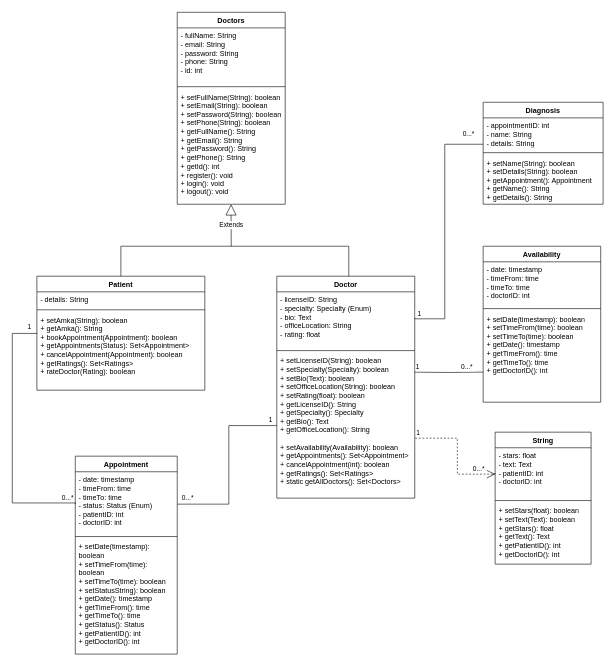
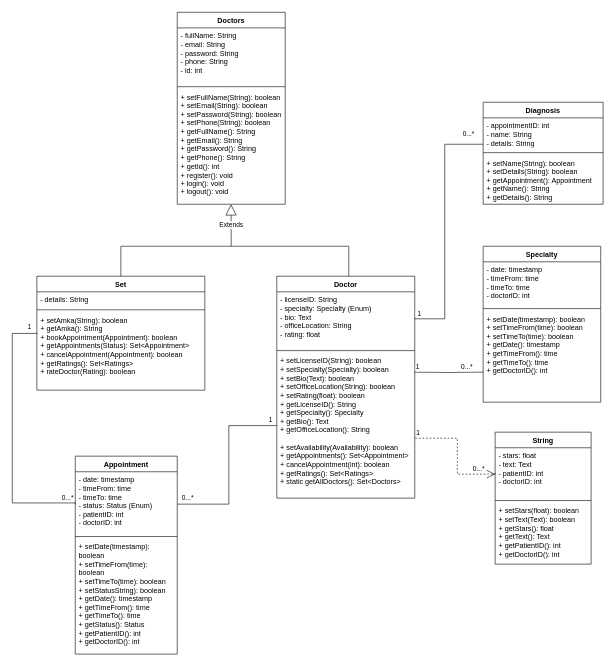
(542, 255) -> (542, 255)
(121, 285) -> (121, 285)
